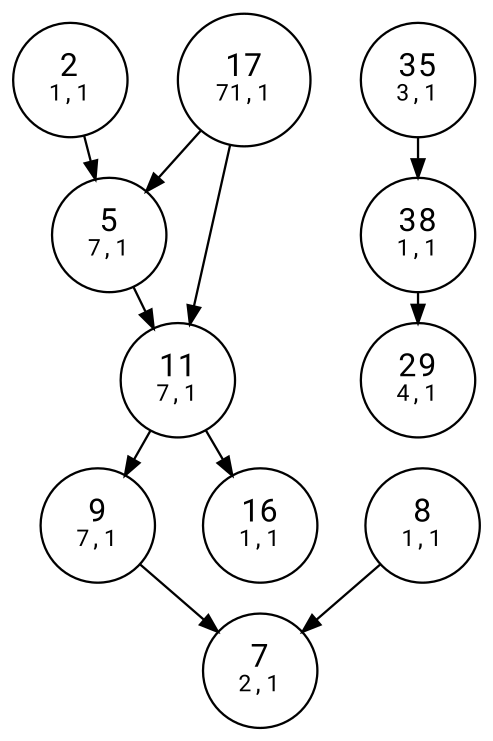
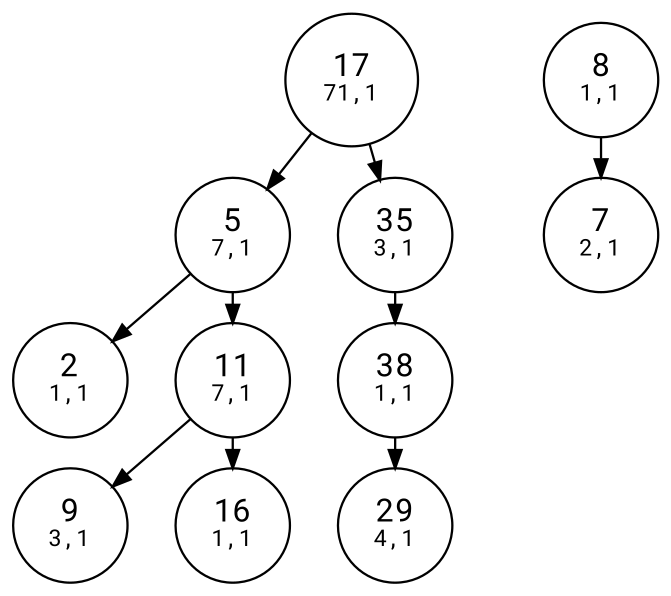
(87, 148) -> (159, 301)
(212, 226) -> (372, 153)
(98, 539) -> (70, 539)
(172, 592) -> none
